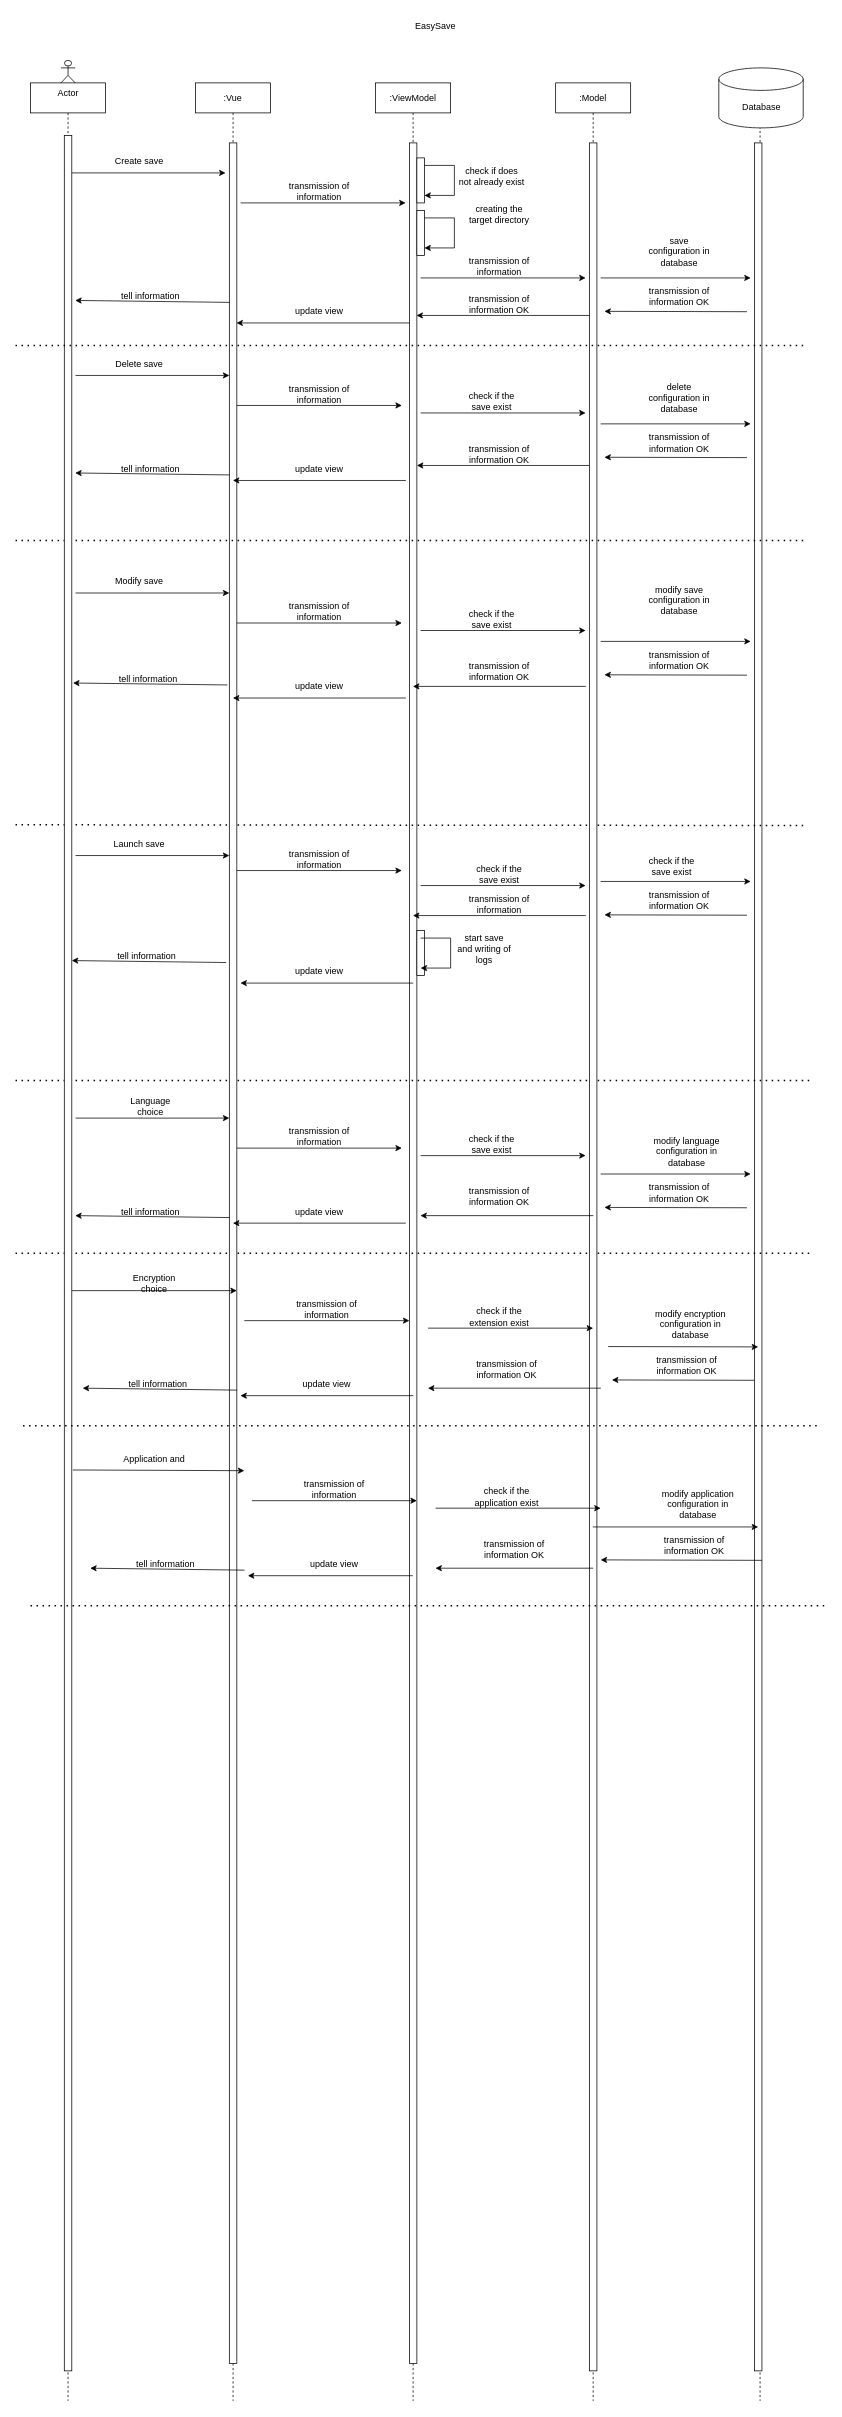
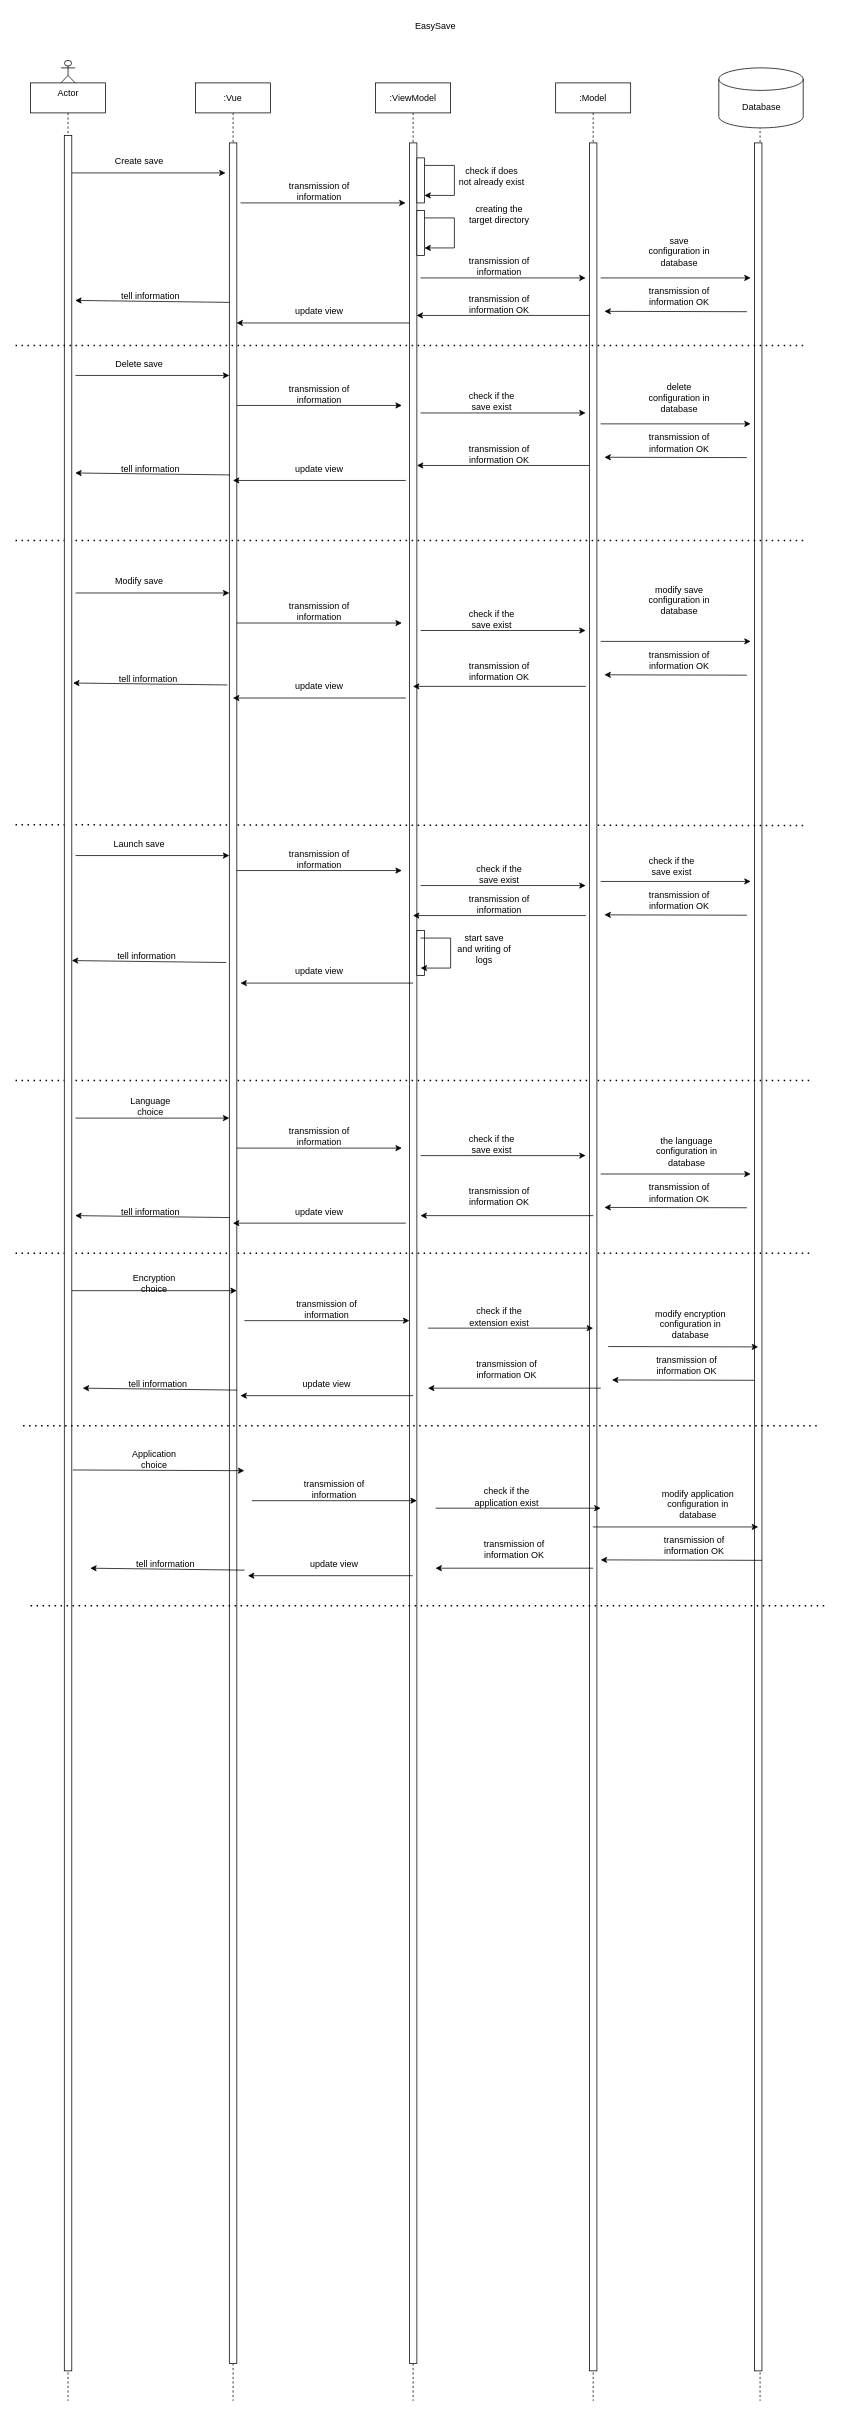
(687, 1152) -> (687, 1152)
(154, 1459) -> (154, 1459)
